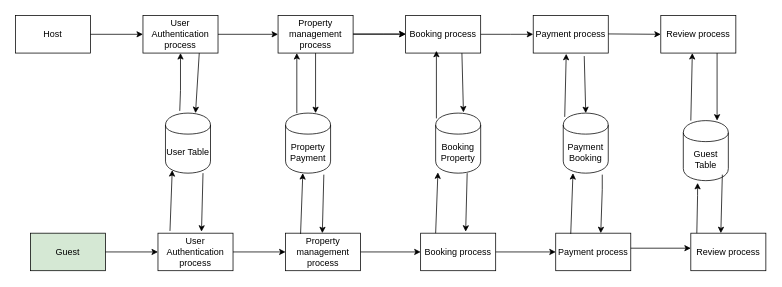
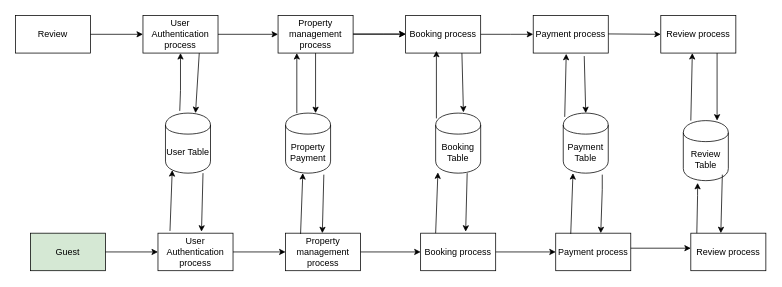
(53, 34) -> (53, 34)
(458, 152) -> (458, 152)
(585, 152) -> (585, 152)
(705, 159) -> (705, 159)
